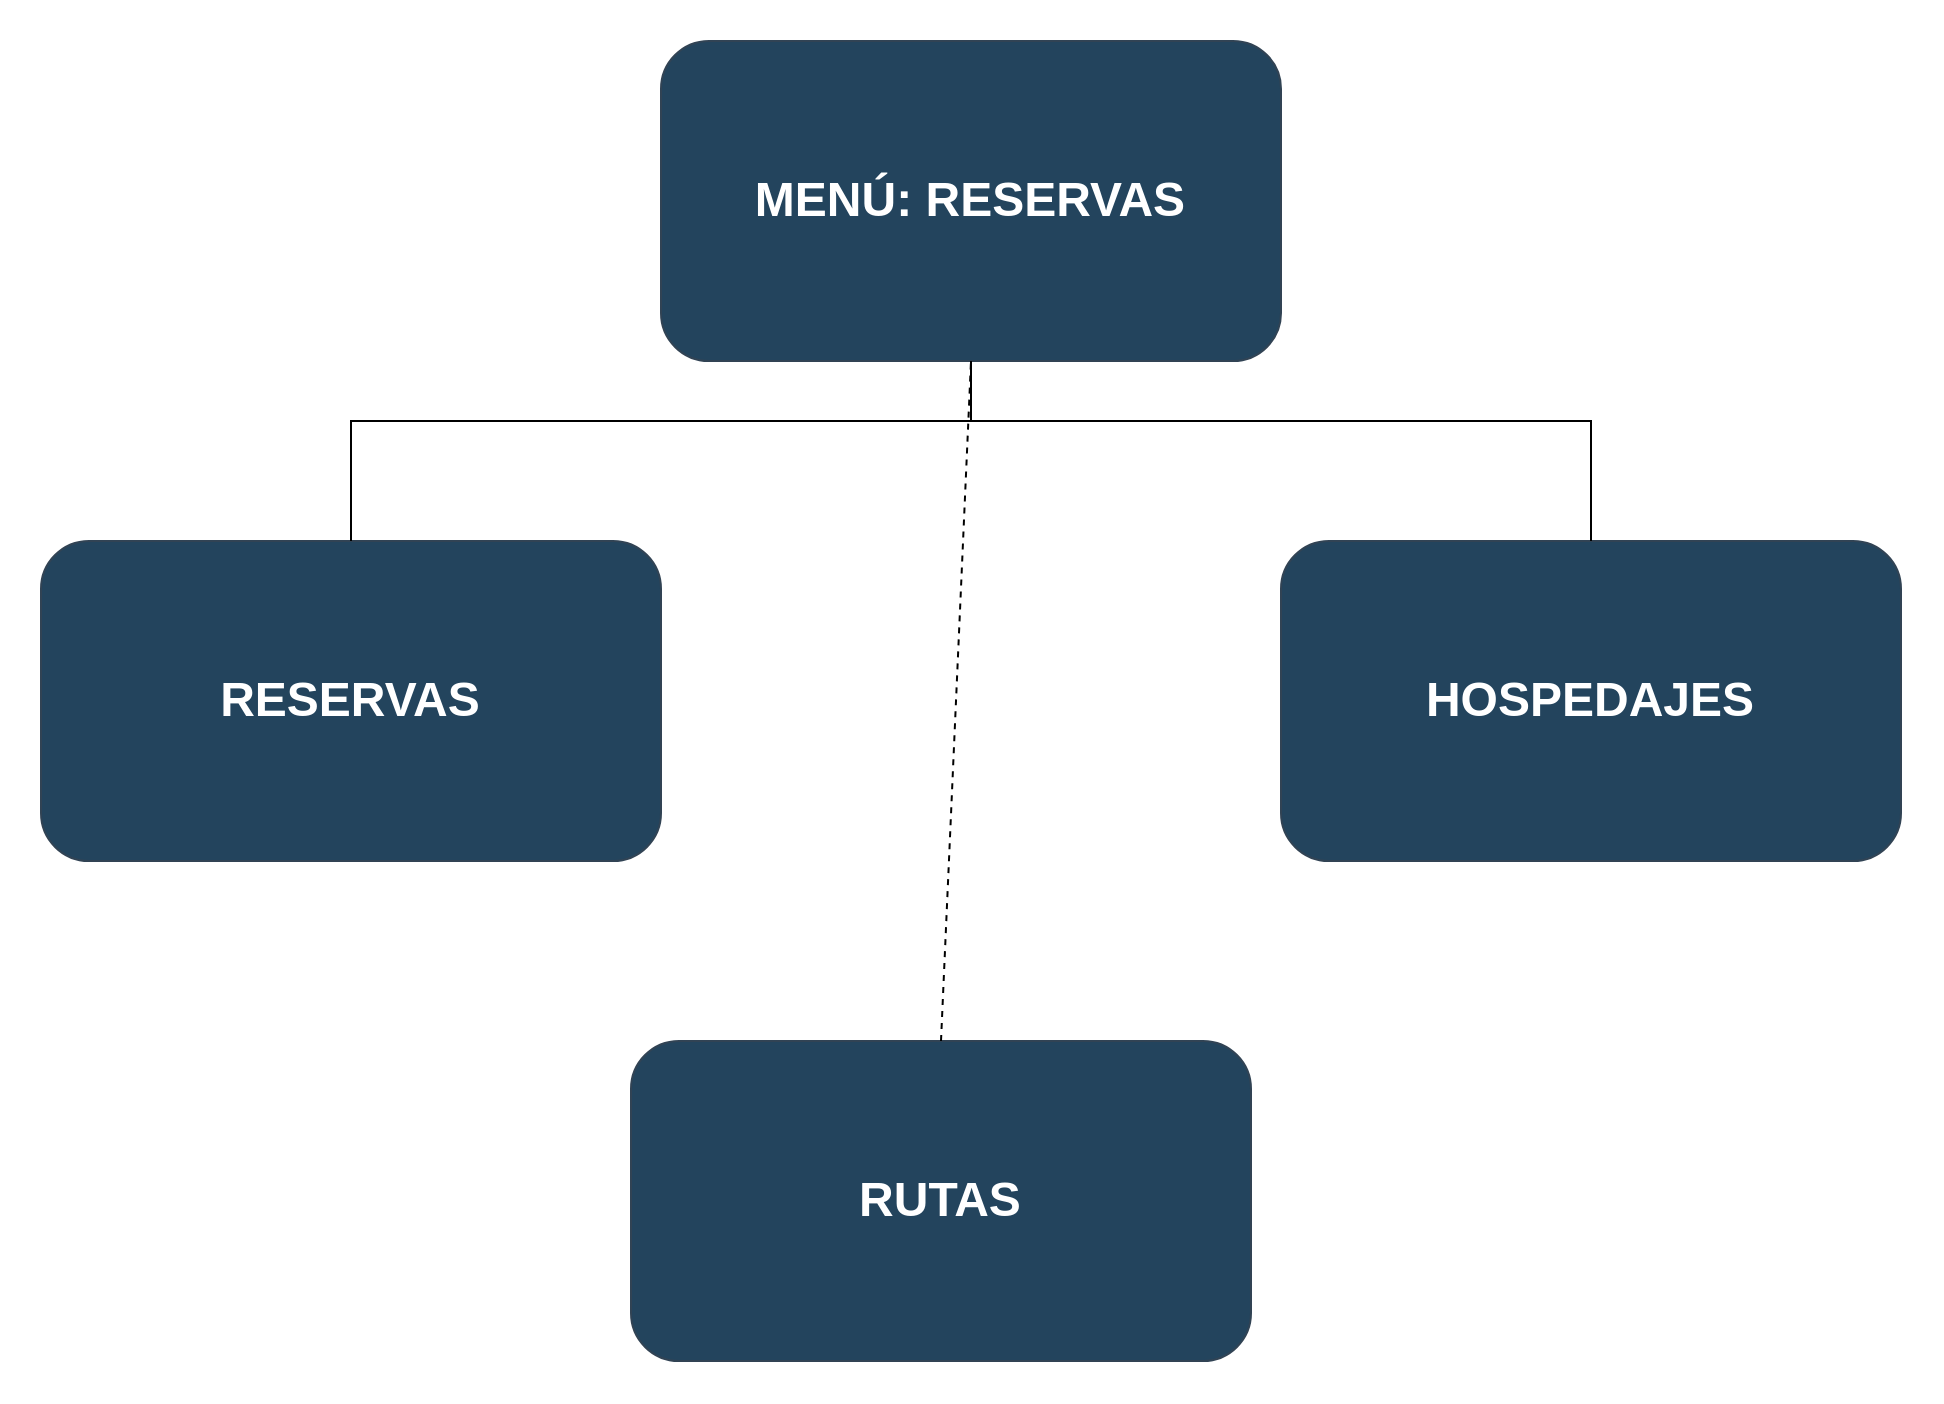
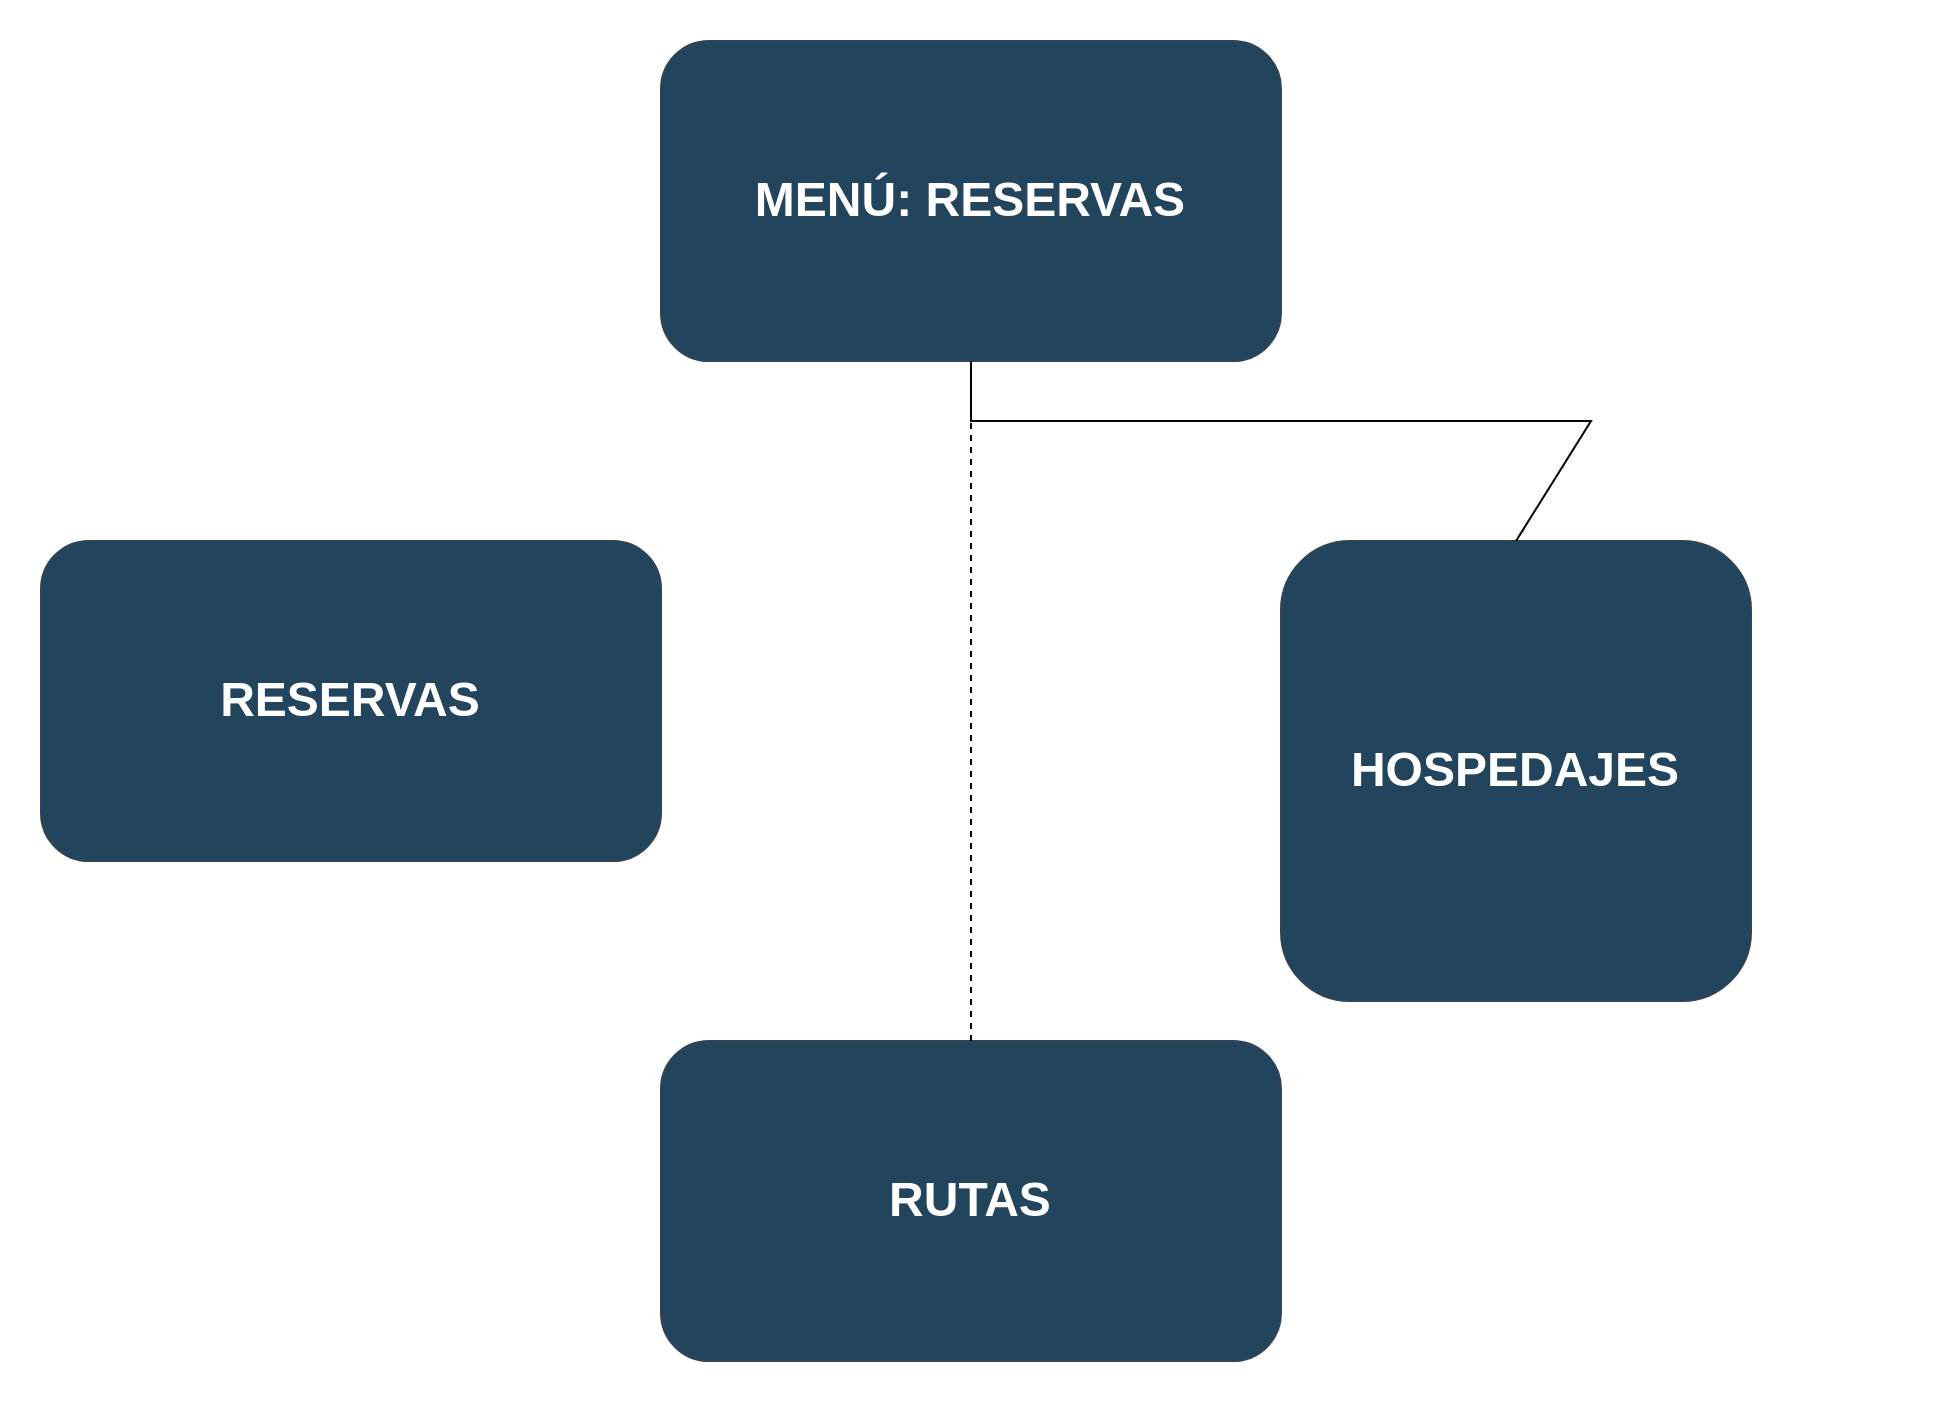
(597, 421) -> none
(1591, 701) -> (1516, 771)
(941, 1201) -> (971, 1201)
